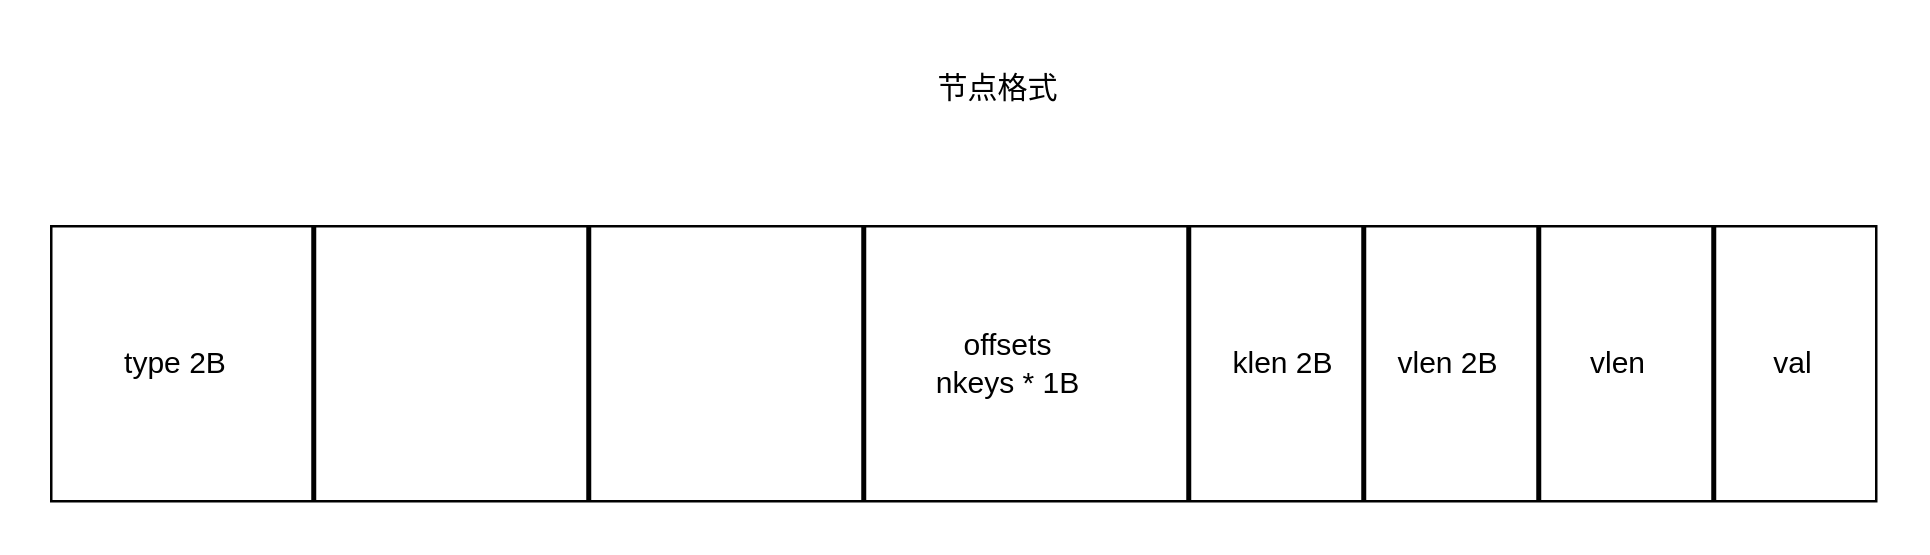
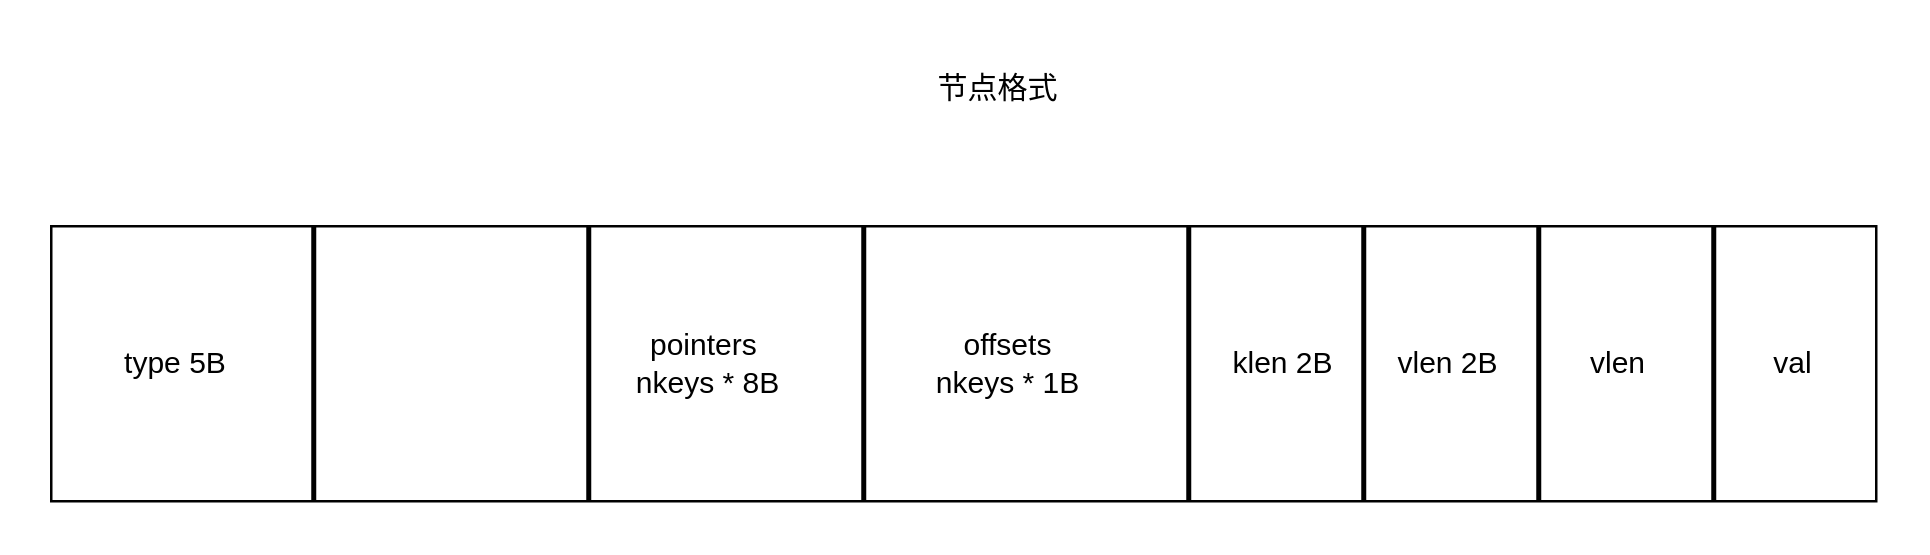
(176, 364) -> (176, 364)
none -> (709, 364)
